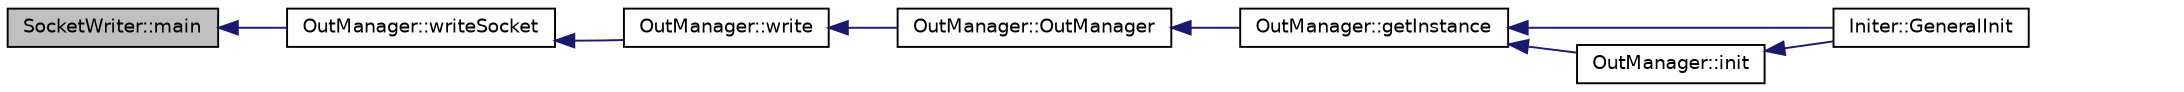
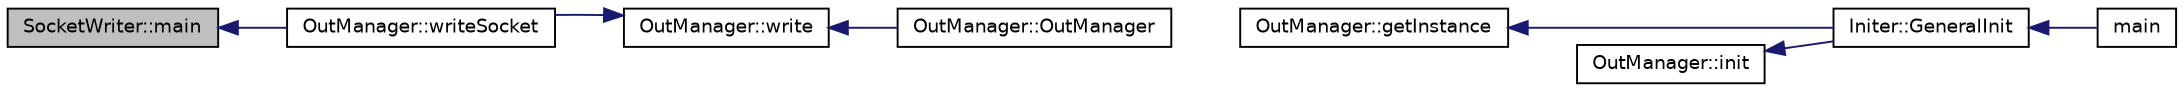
(1215, 28) -> none
none -> (2137, 28)
(599, 41) -> (580, 15)
(1553, 50) -> none
